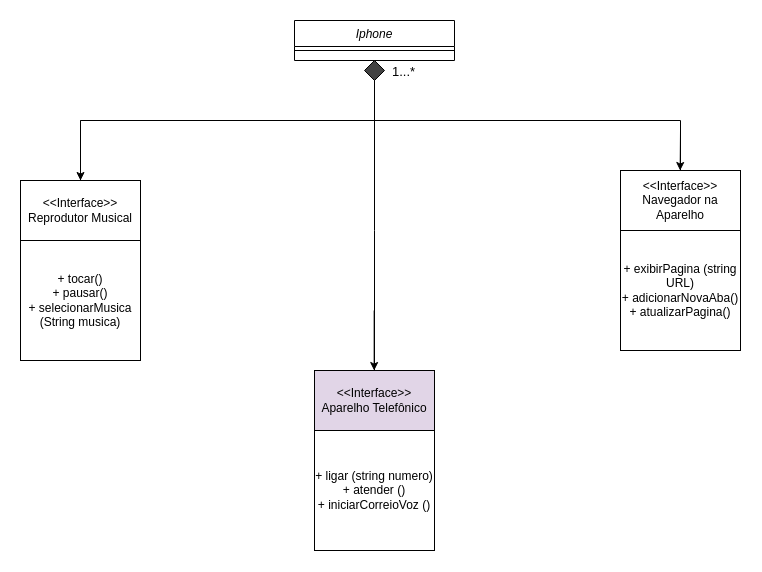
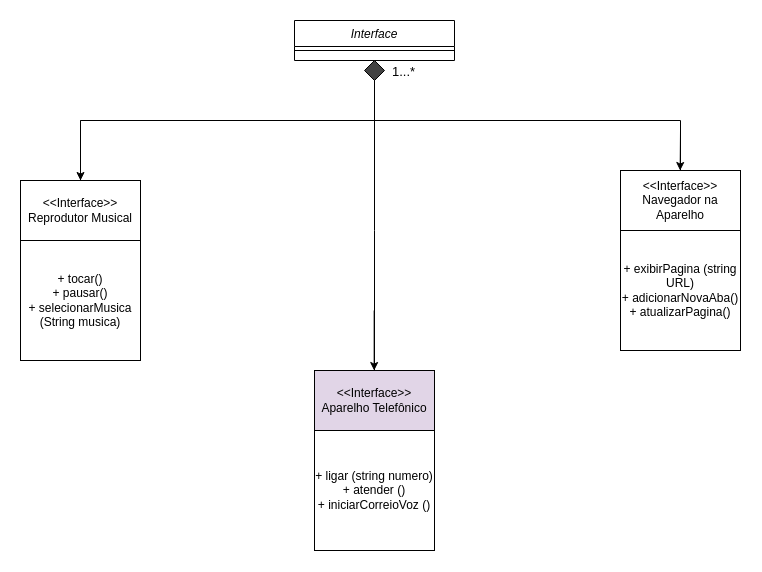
(374, 34) -> (374, 34)
